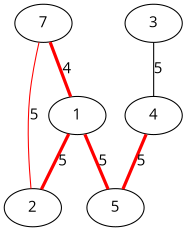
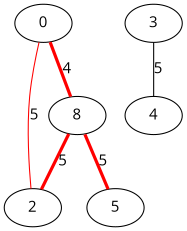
(43, 23) -> (43, 23)
(77, 116) -> (77, 116)
(135, 162) -> none
